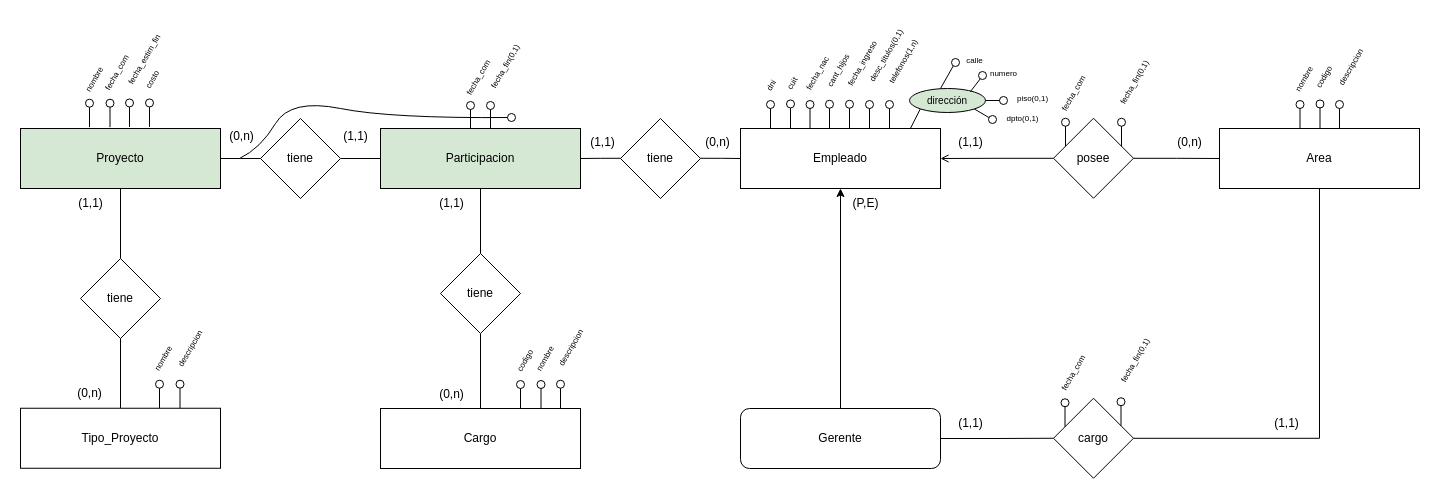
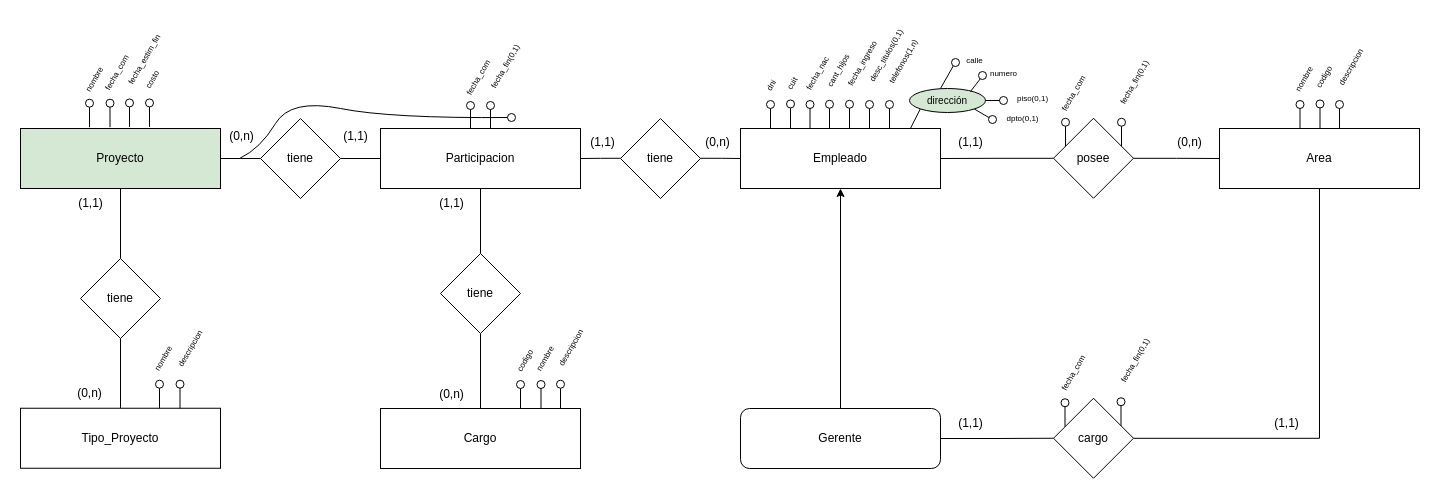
(946, 158) -> (945, 158)
(481, 159) -> (481, 159)
(866, 204) -> none
